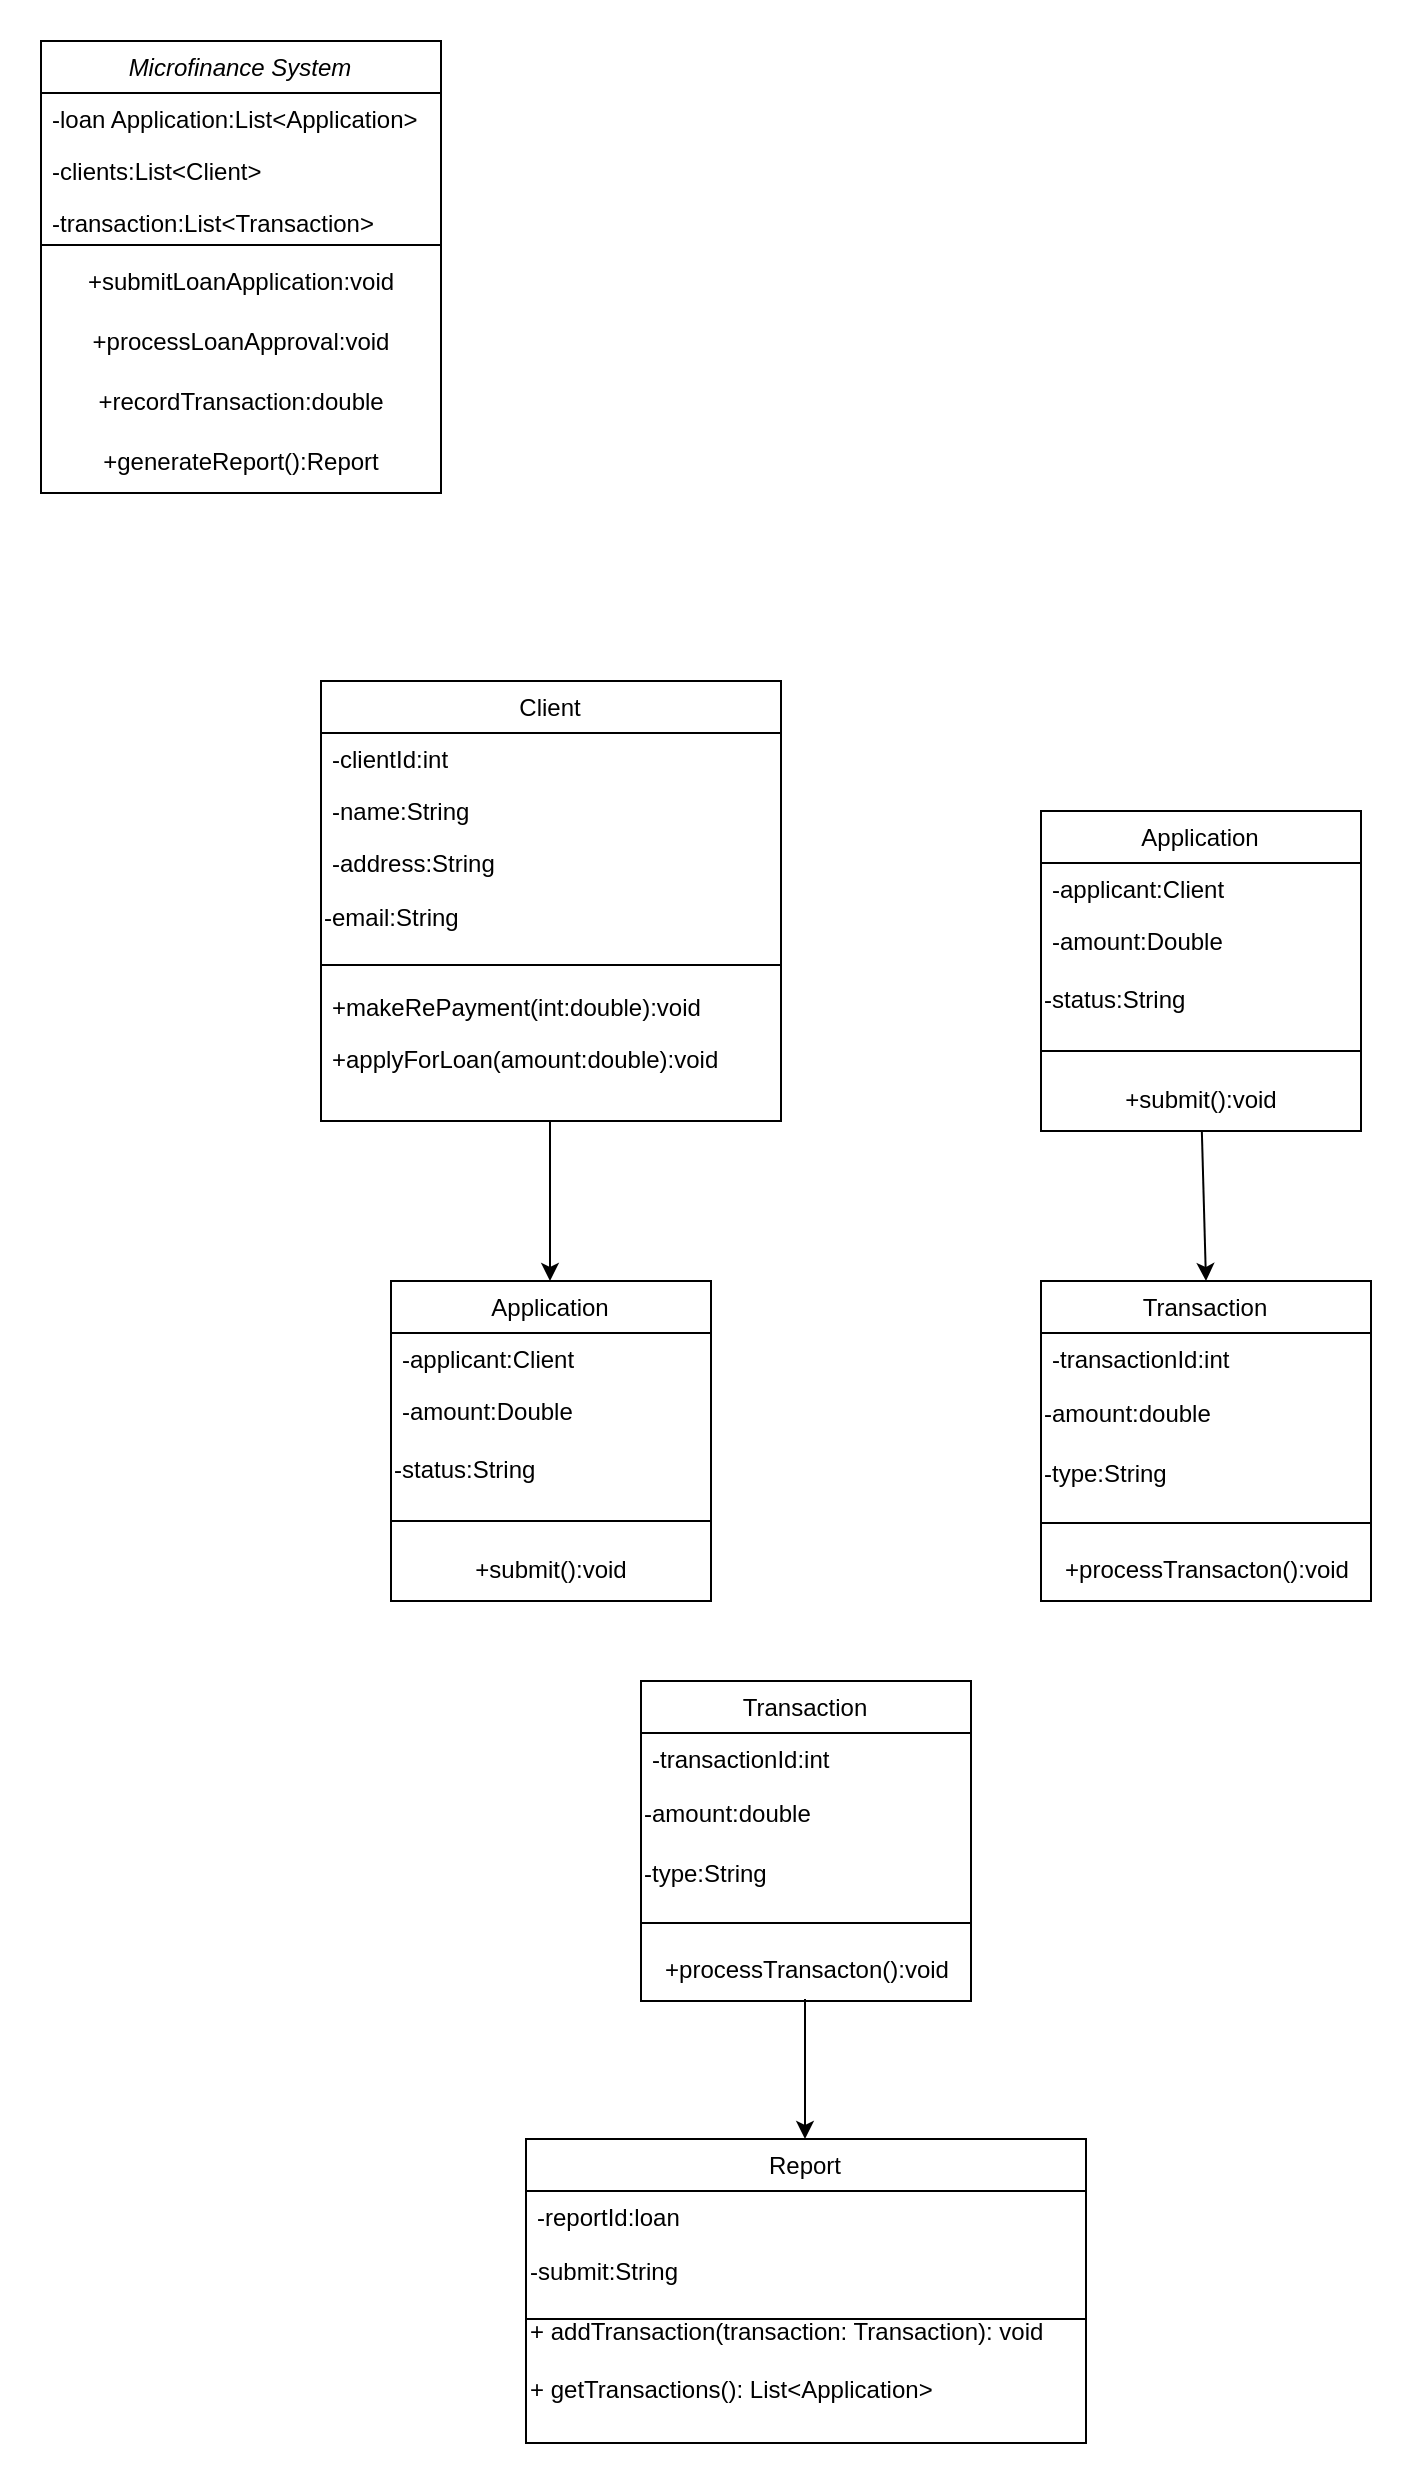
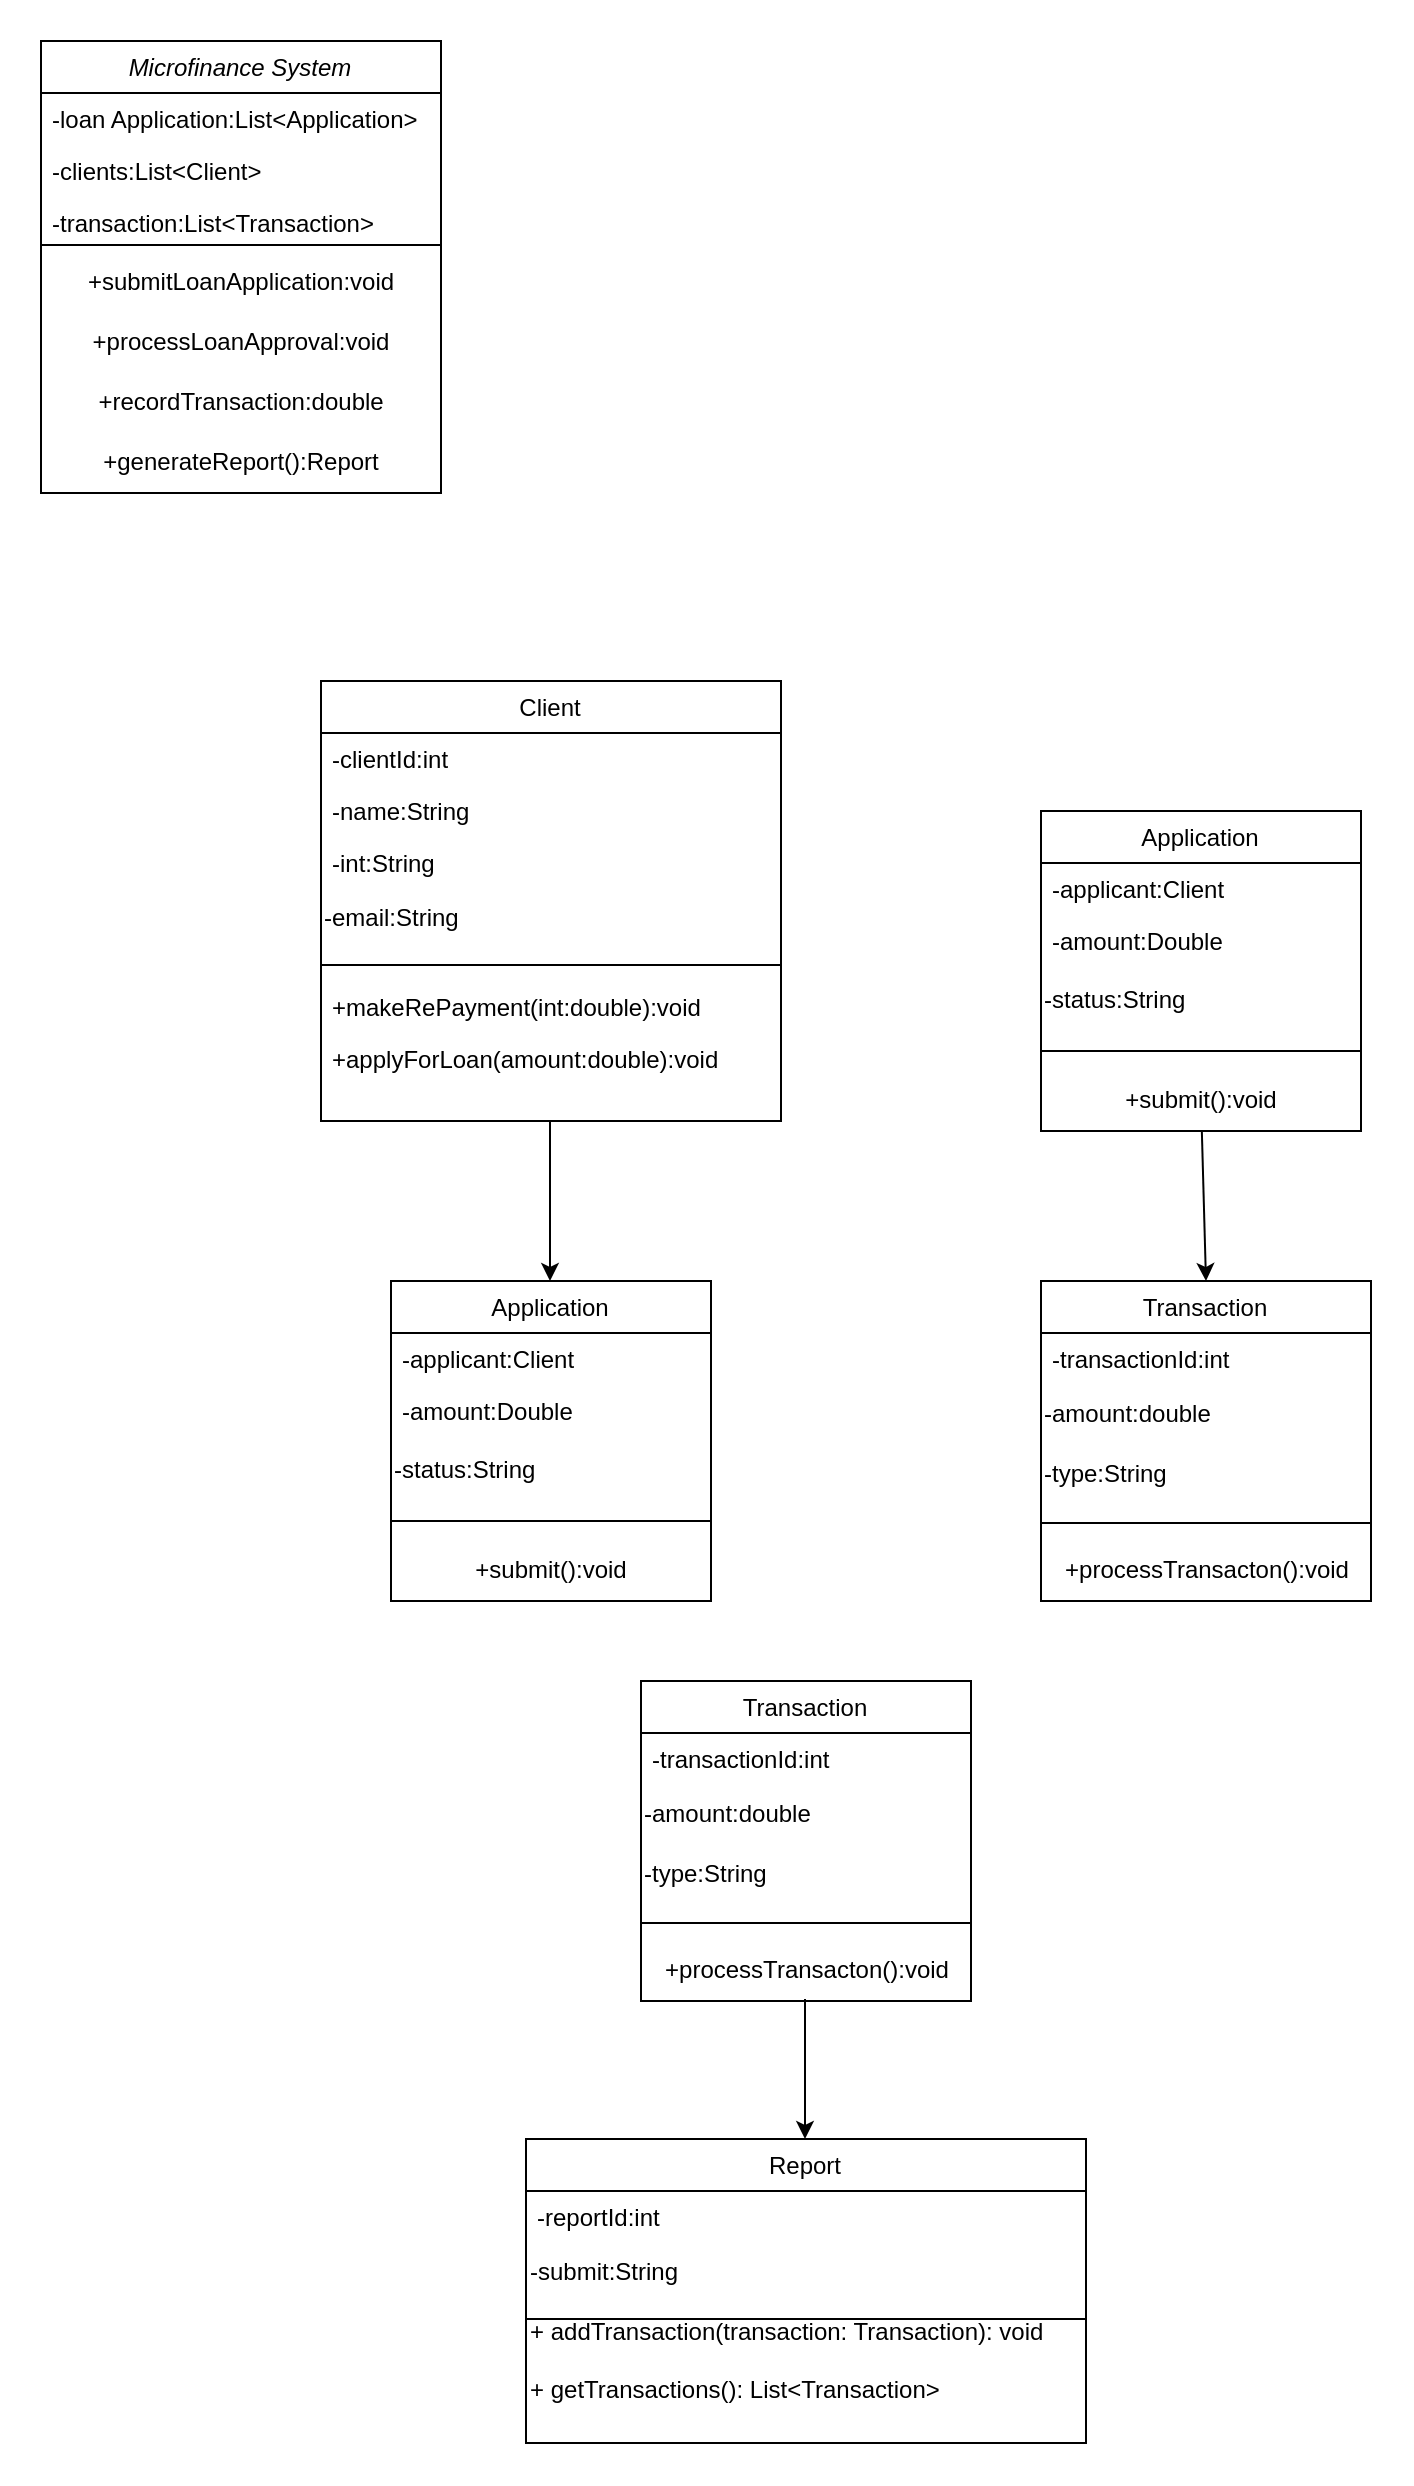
(427, 864) -> (397, 864)
(625, 2218) -> (618, 2218)
(761, 2391) -> (768, 2391)
